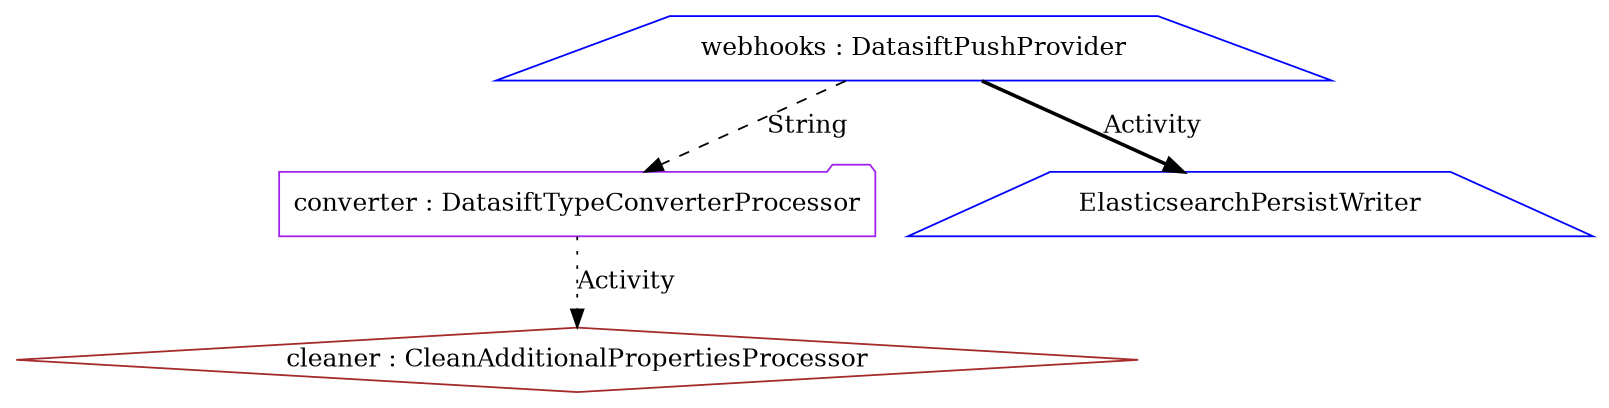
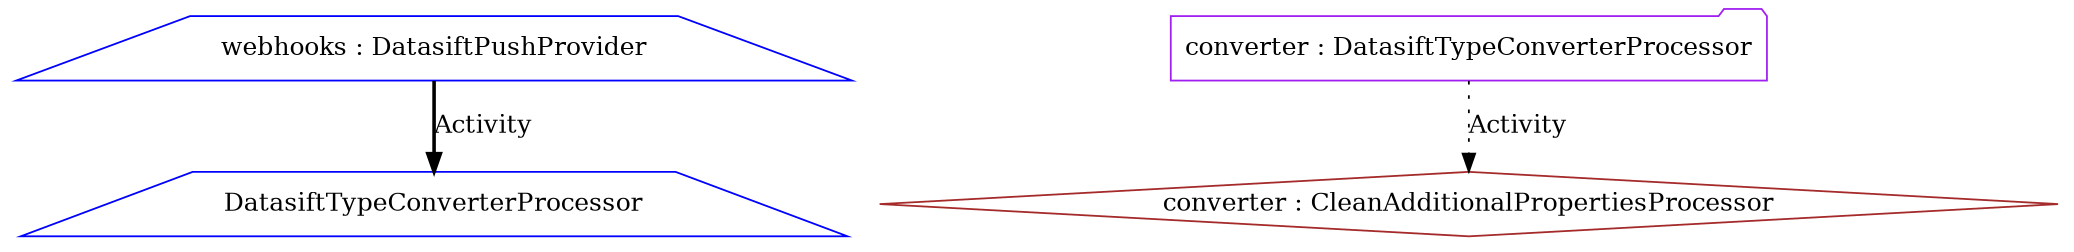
(753, 123) -> none
(1250, 204) -> (434, 204)
(577, 360) -> (1469, 204)
